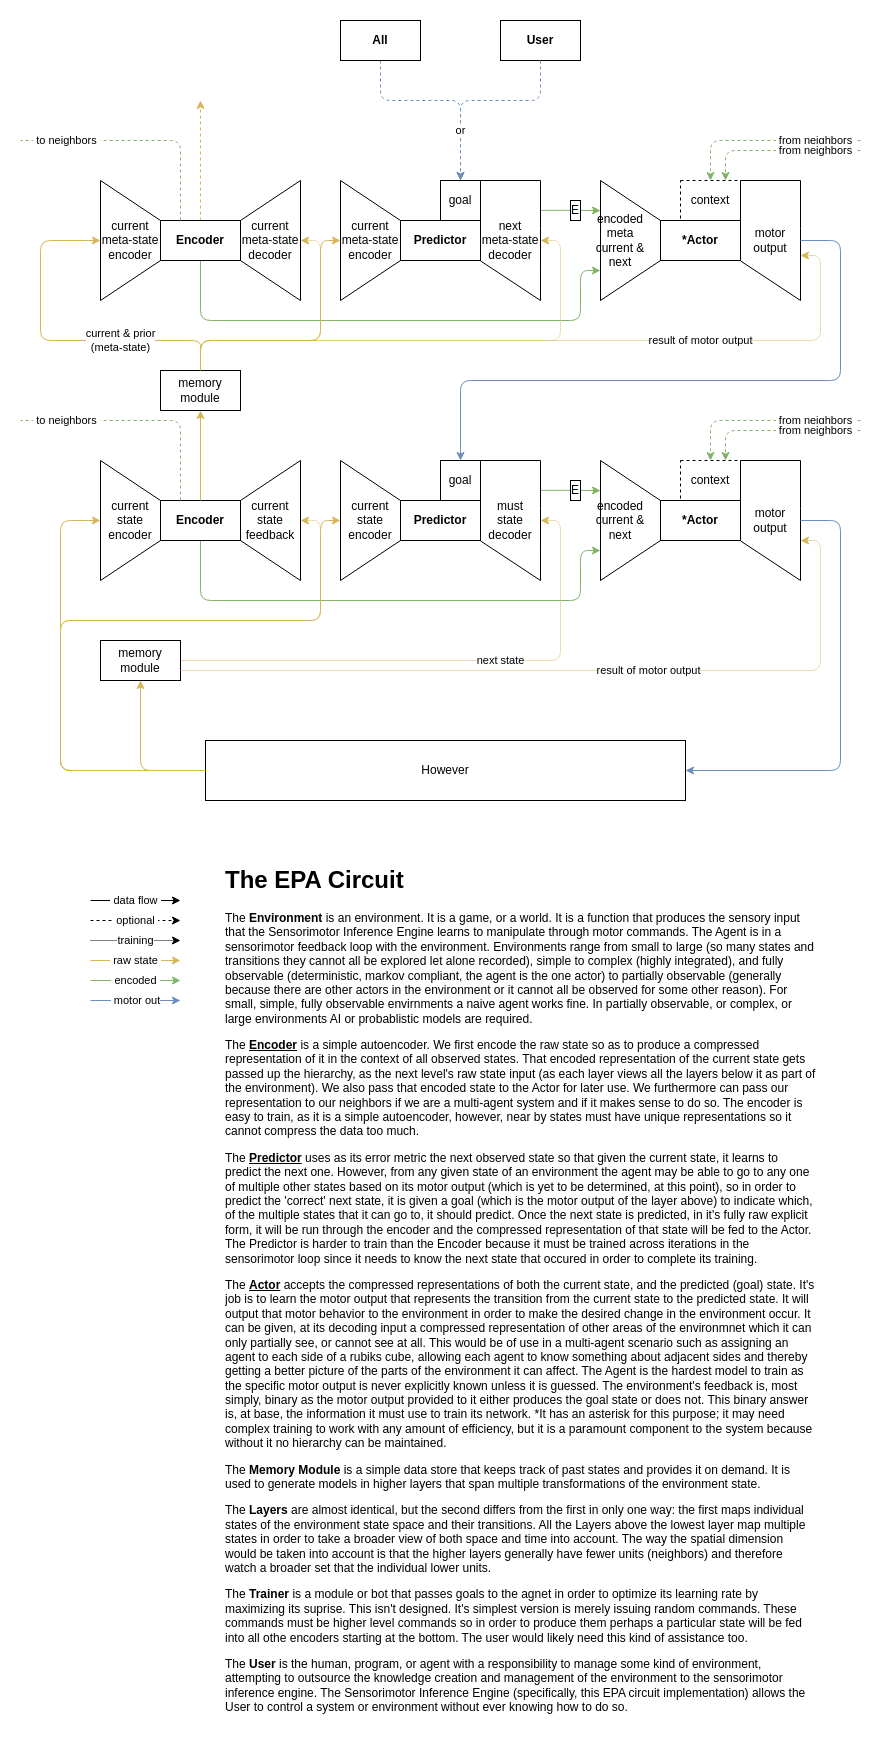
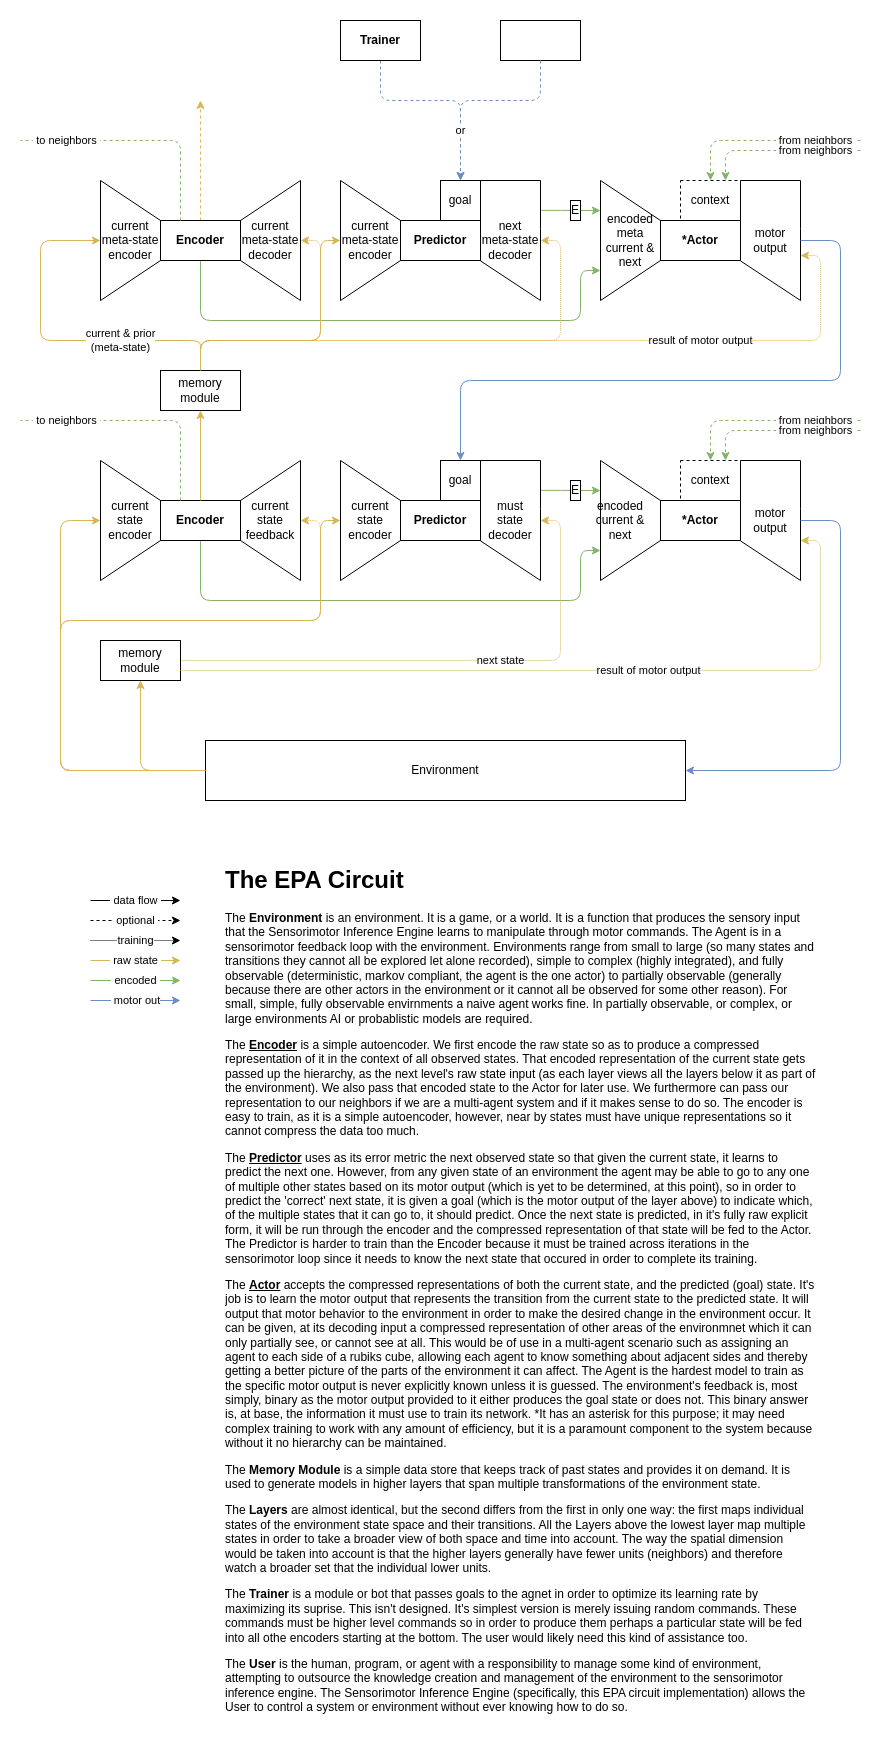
(381, 41) -> (381, 41)
(541, 41) -> none
(621, 241) -> (631, 241)
(446, 771) -> (446, 771)
